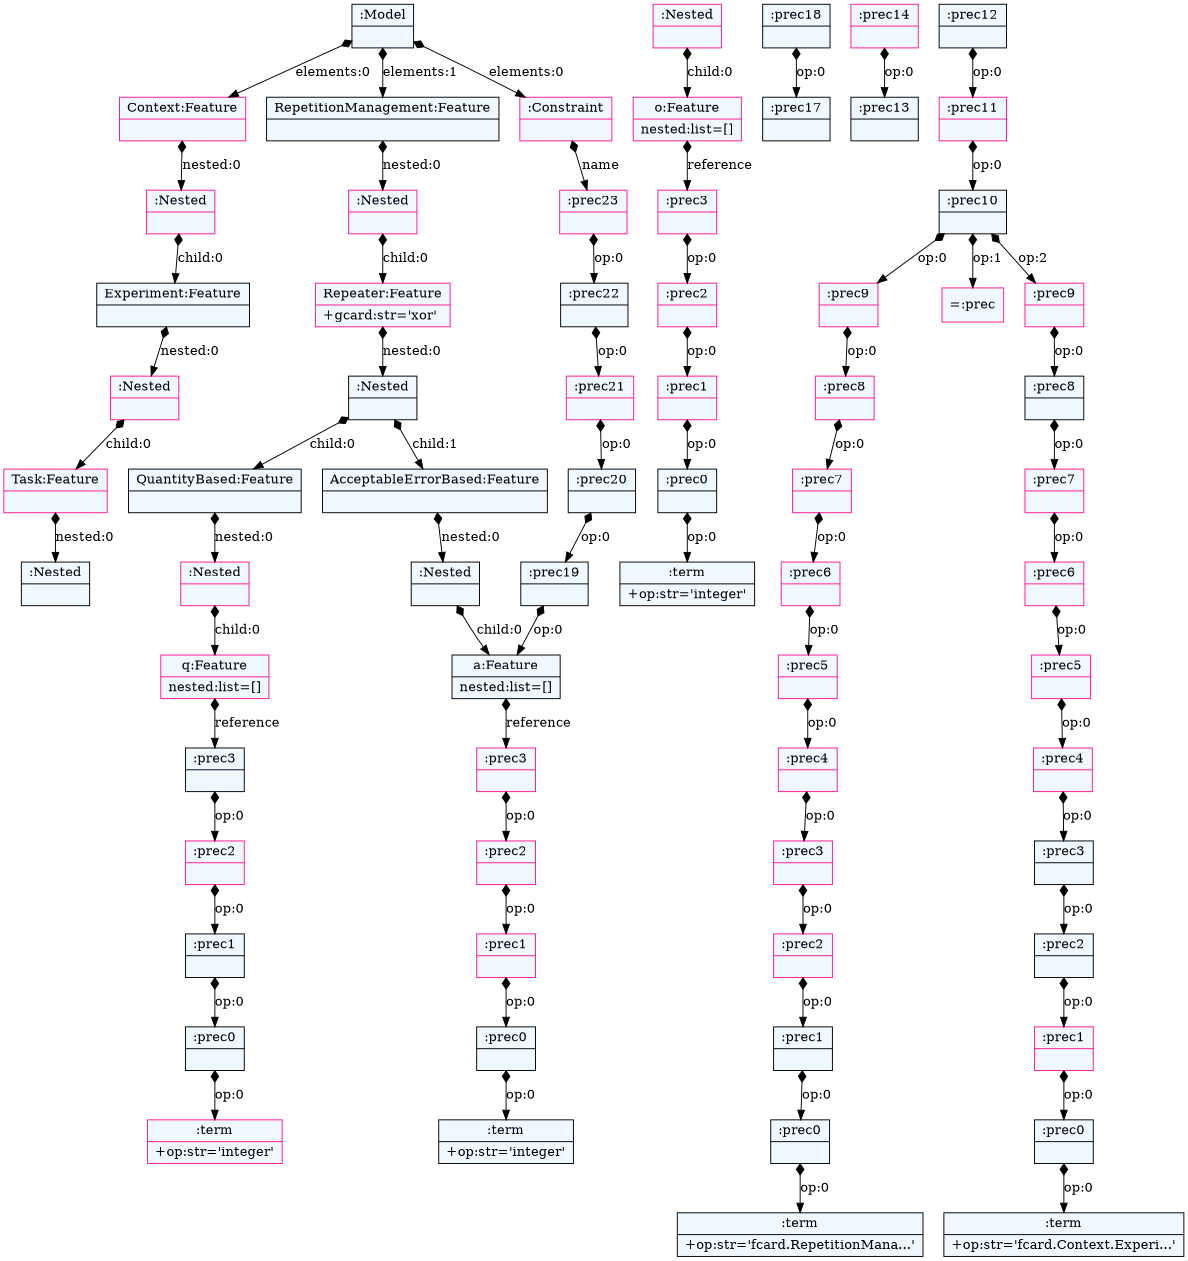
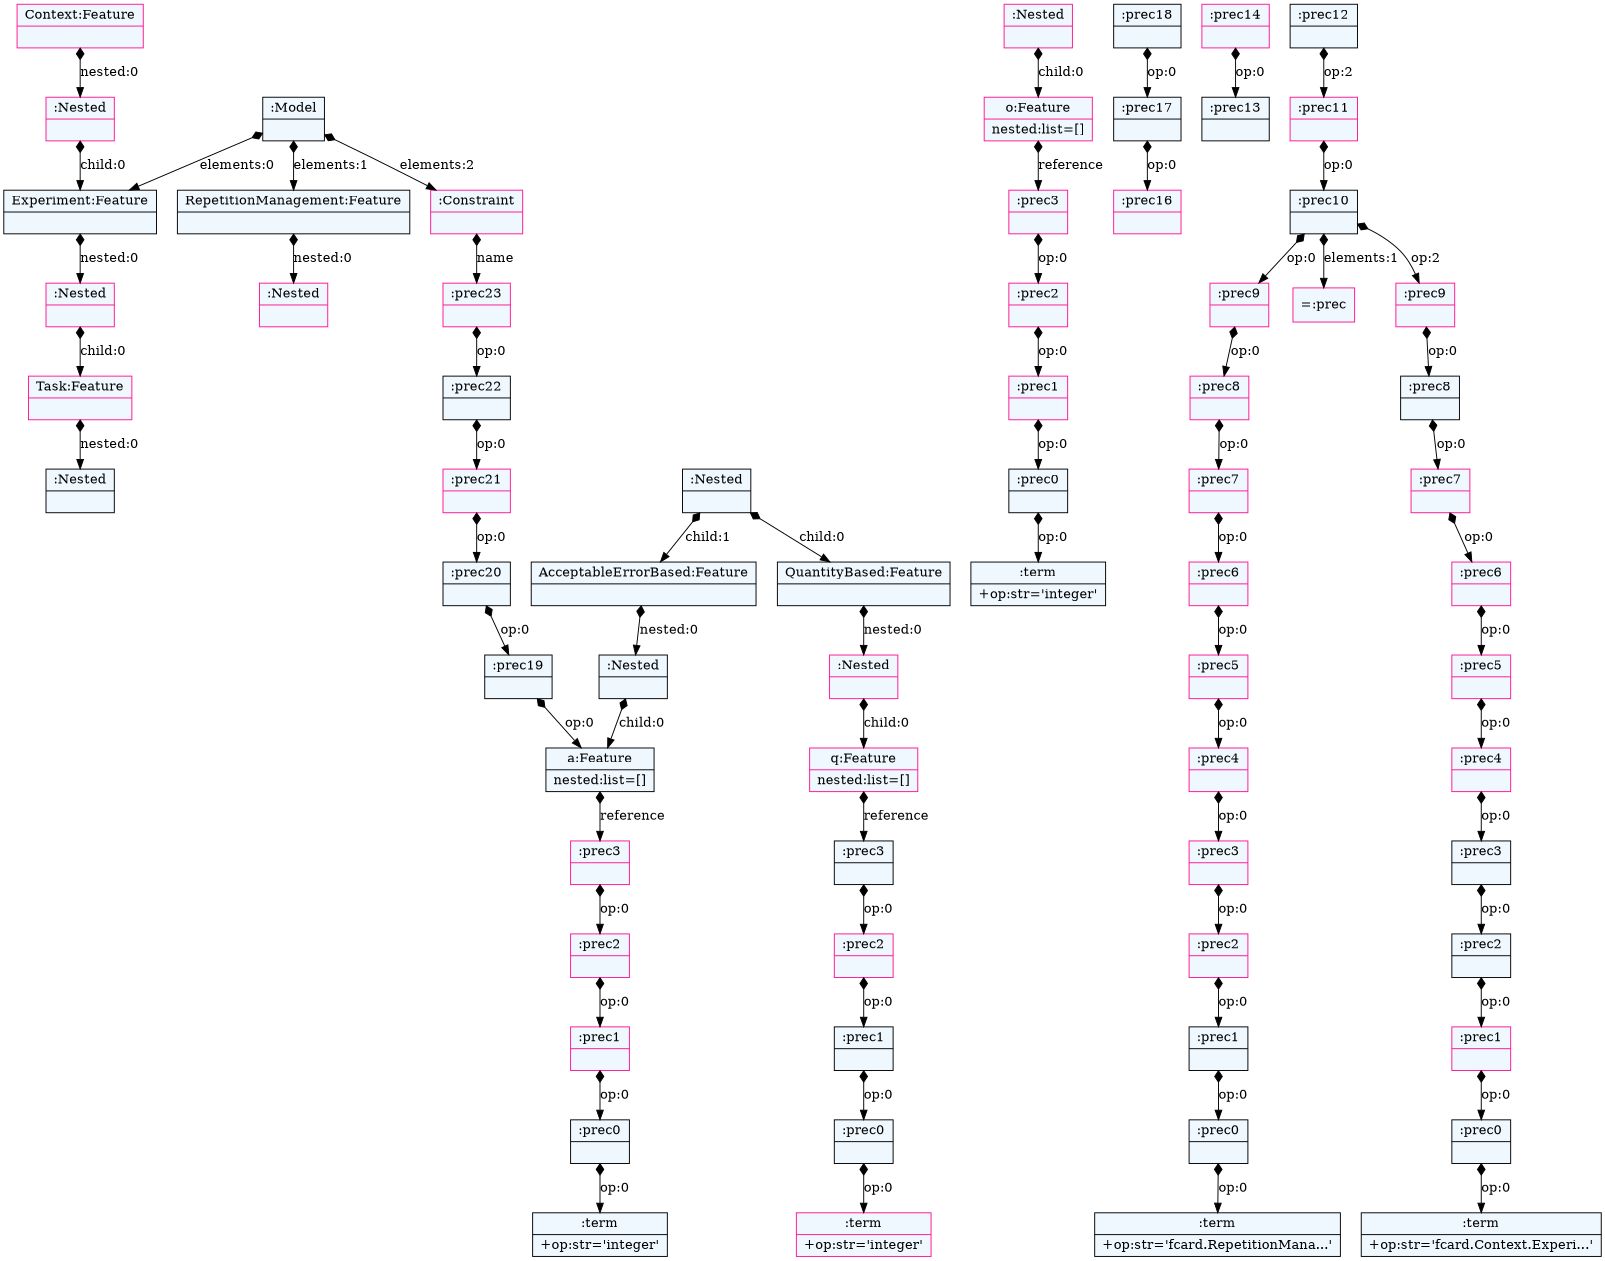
(290, 69) -> (195, 162)
(526, 73) -> (437, 166)
(988, 73) -> (1338, 73)
none -> (1147, 212)
(988, 258) -> (1361, 258)
(383, 305) -> none
